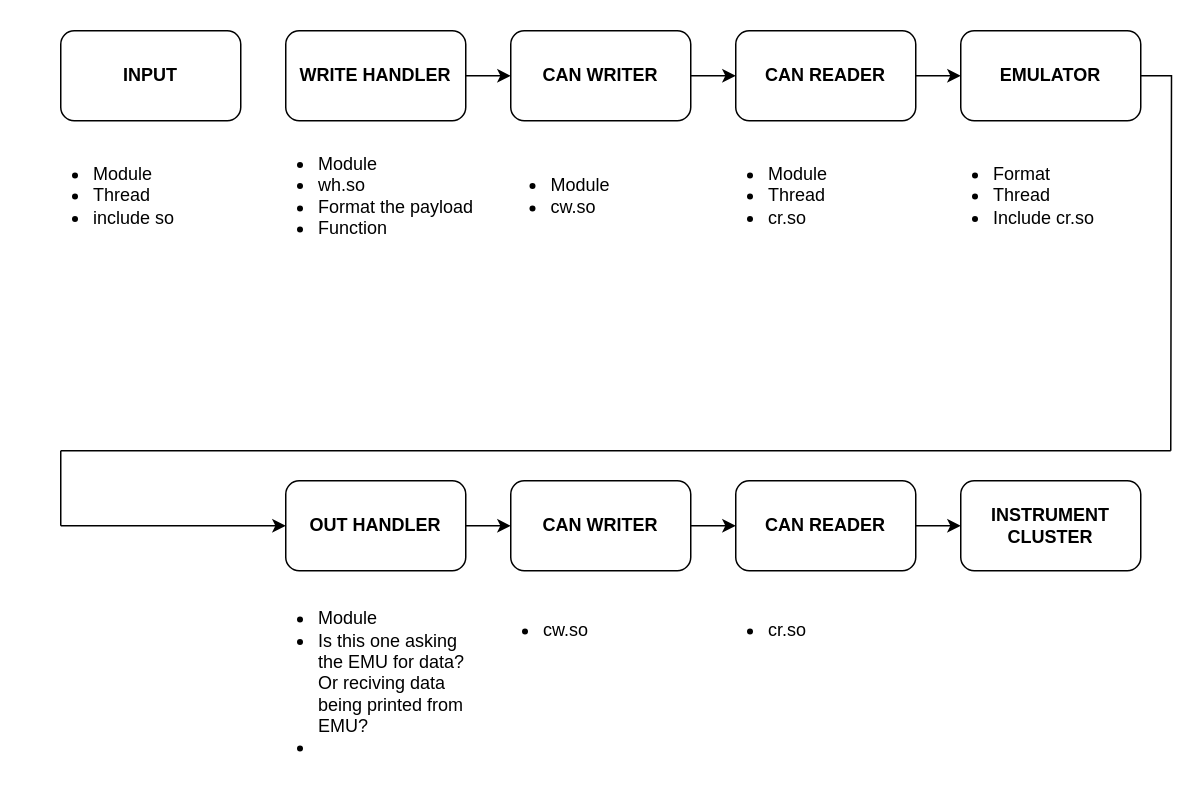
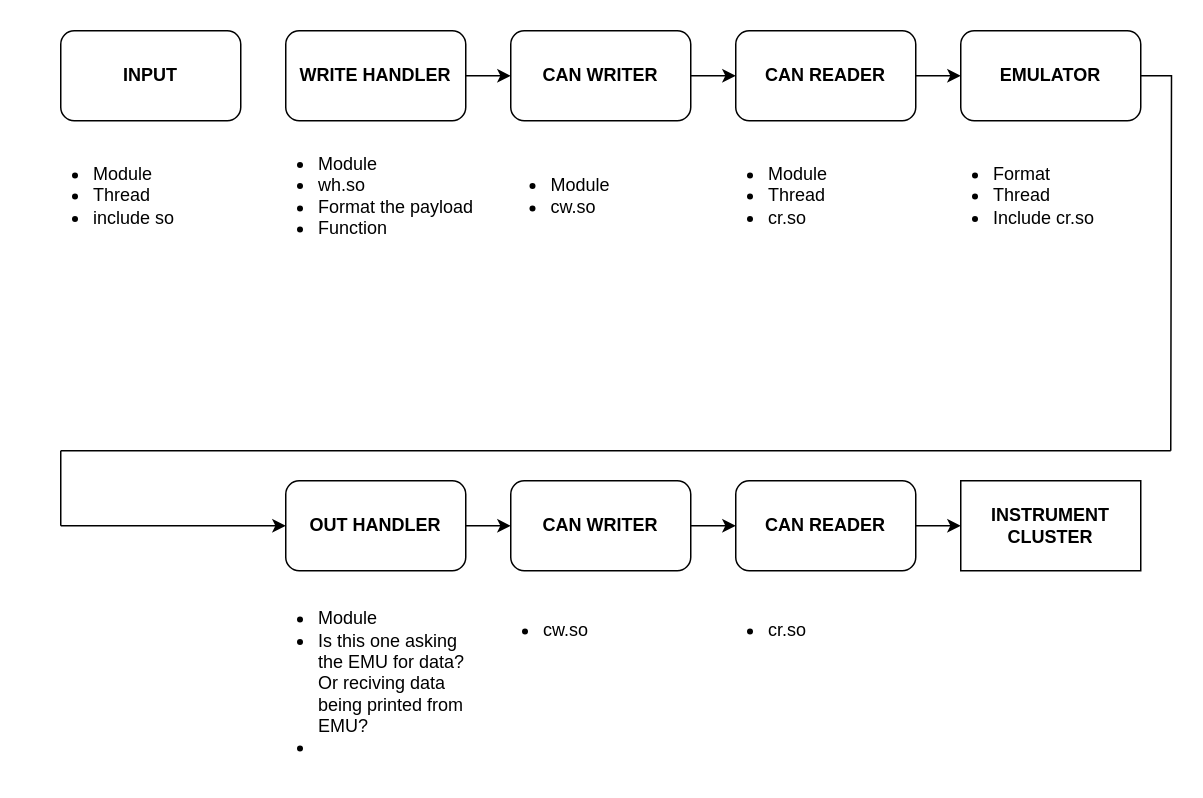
(1051, 526) -> (1051, 526)
